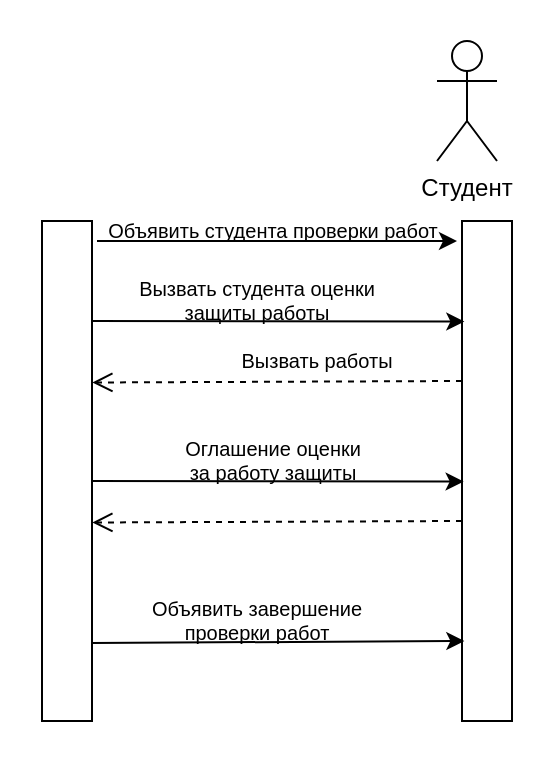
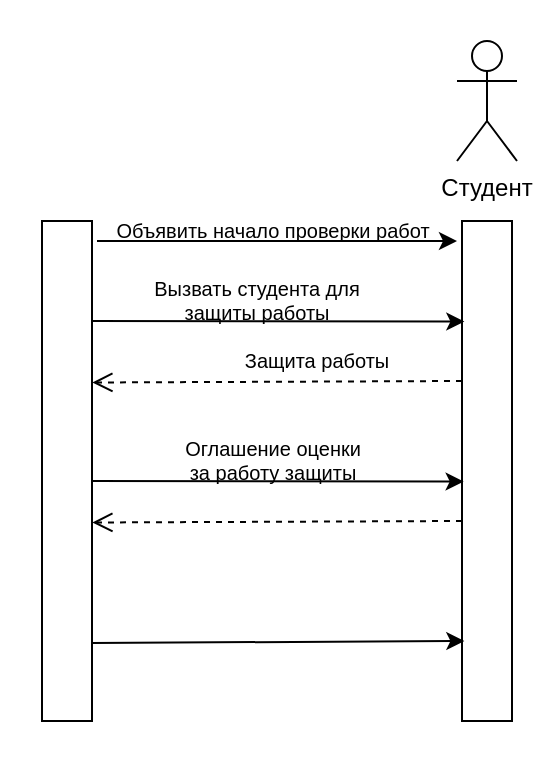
(467, 101) -> (487, 101)
(274, 231) -> (274, 231)
(258, 301) -> (258, 301)
(318, 361) -> (318, 361)
(257, 621) -> none
